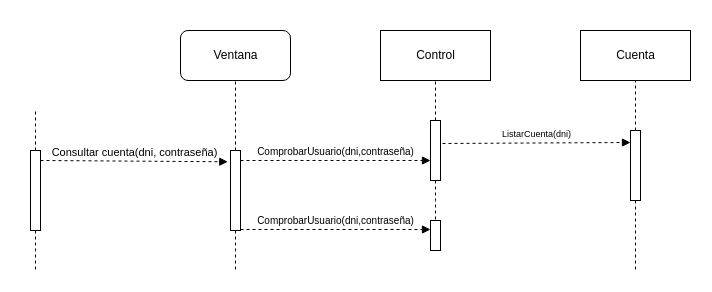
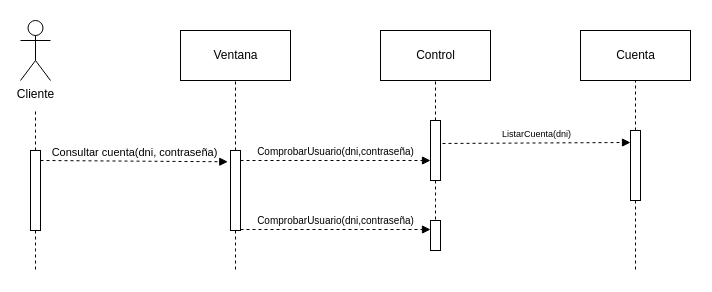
none -> (36, 51)
(236, 56) -> (236, 56)
